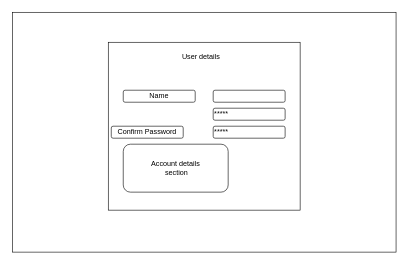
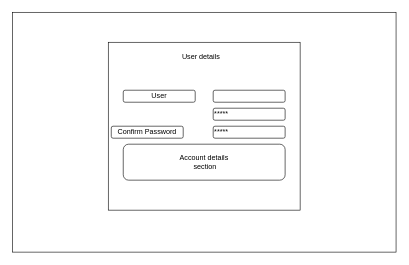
(159, 96) -> (159, 96)
(176, 168) -> (204, 162)
